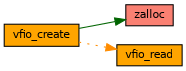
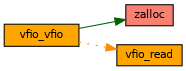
(42, 35) -> (42, 35)
